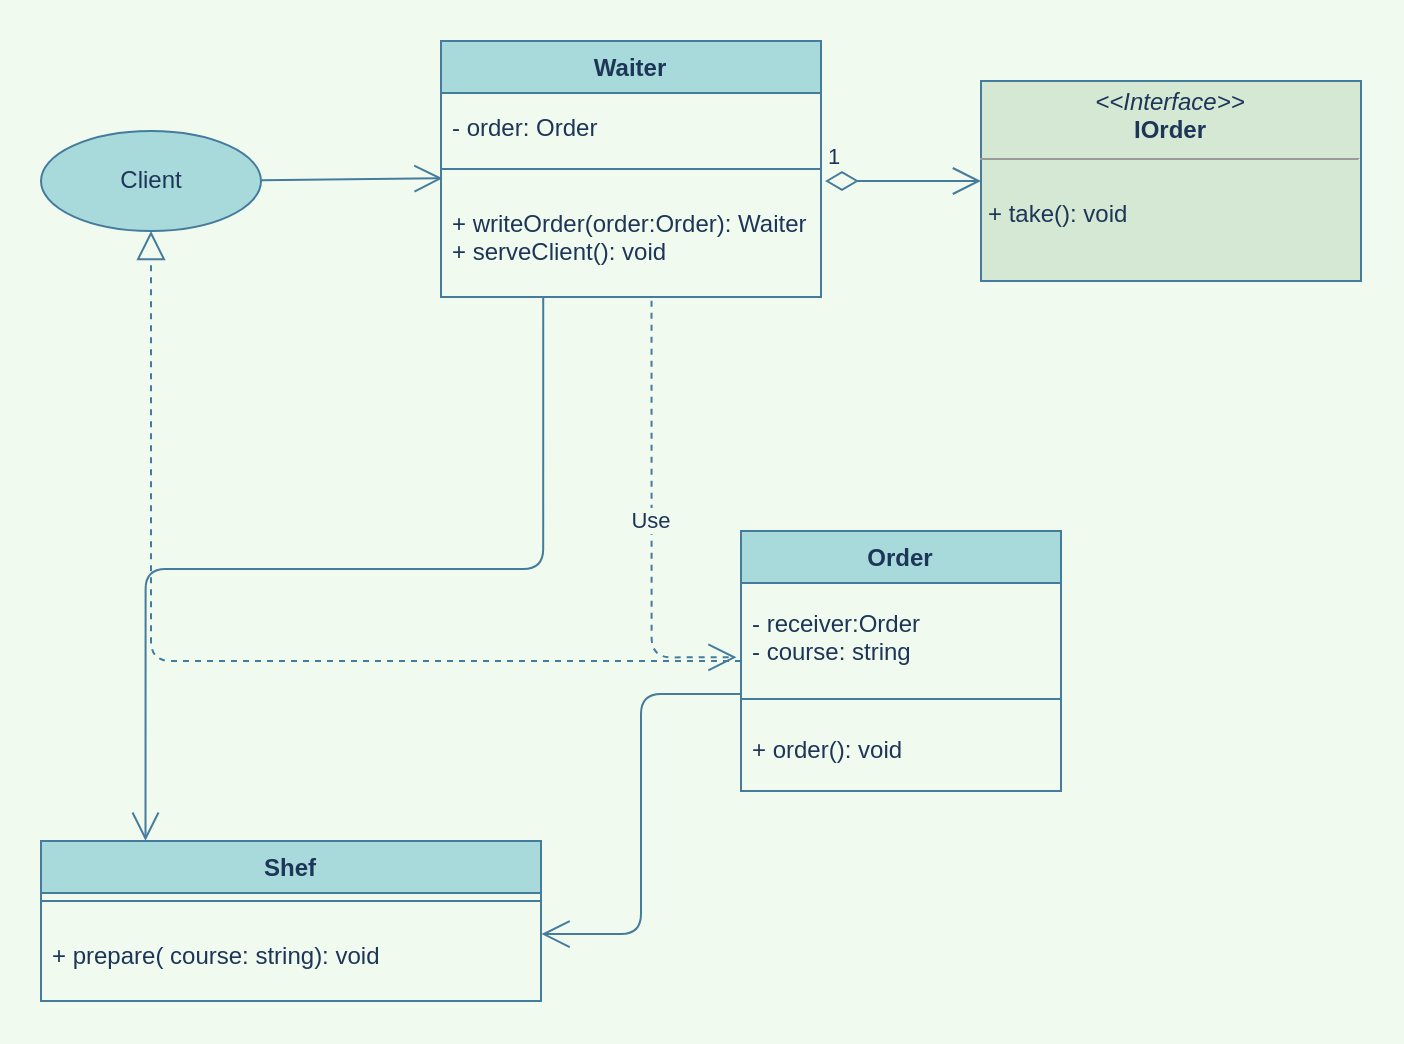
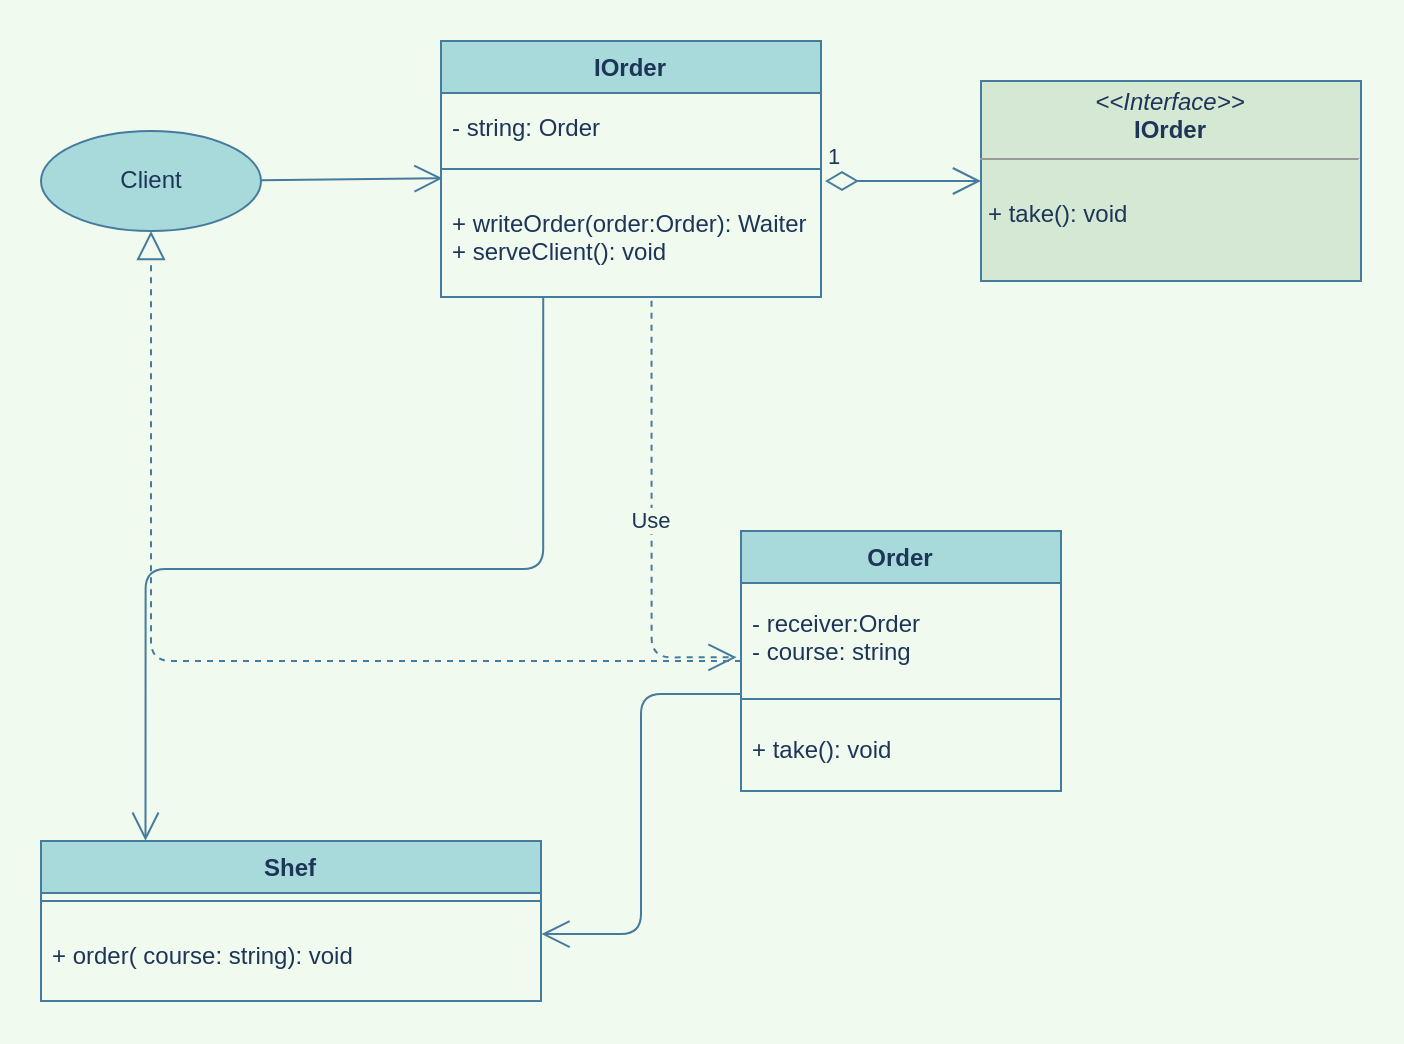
(630, 68) -> (630, 68)
(537, 128) -> (540, 128)
(840, 750) -> (834, 750)
(242, 956) -> (229, 956)
